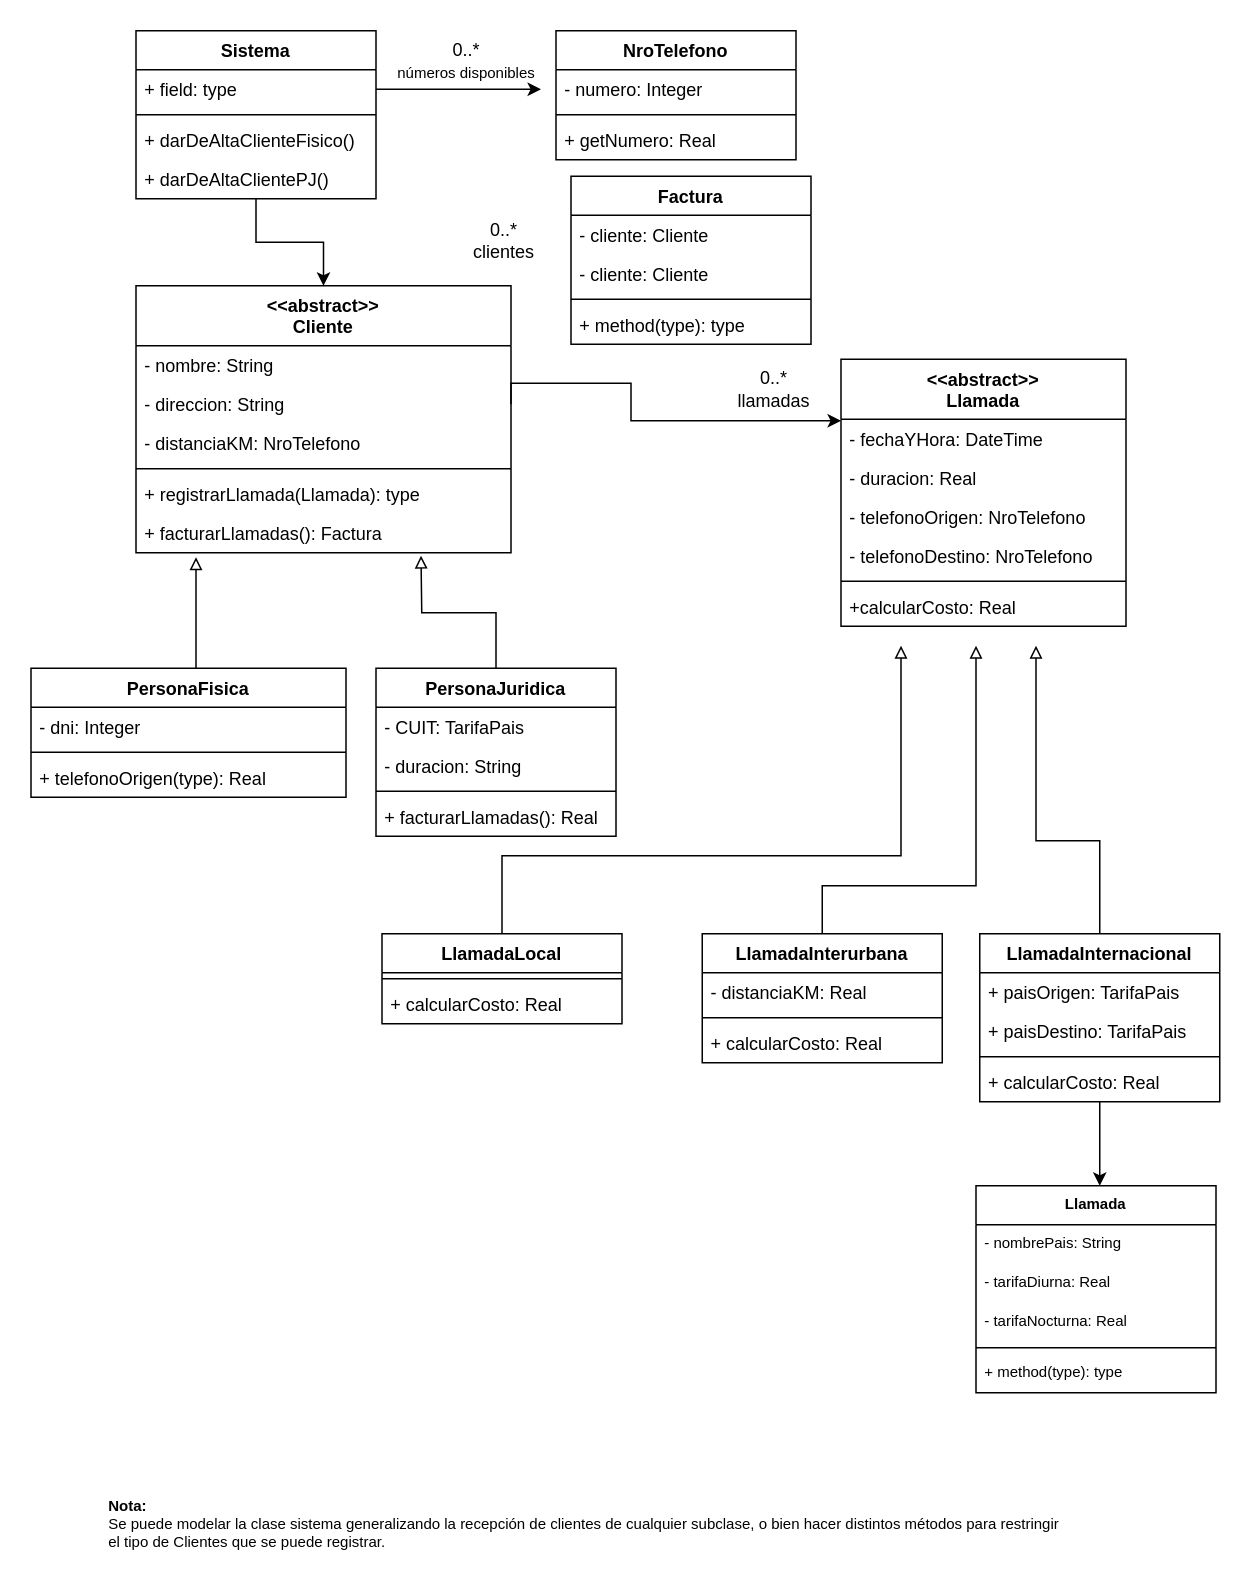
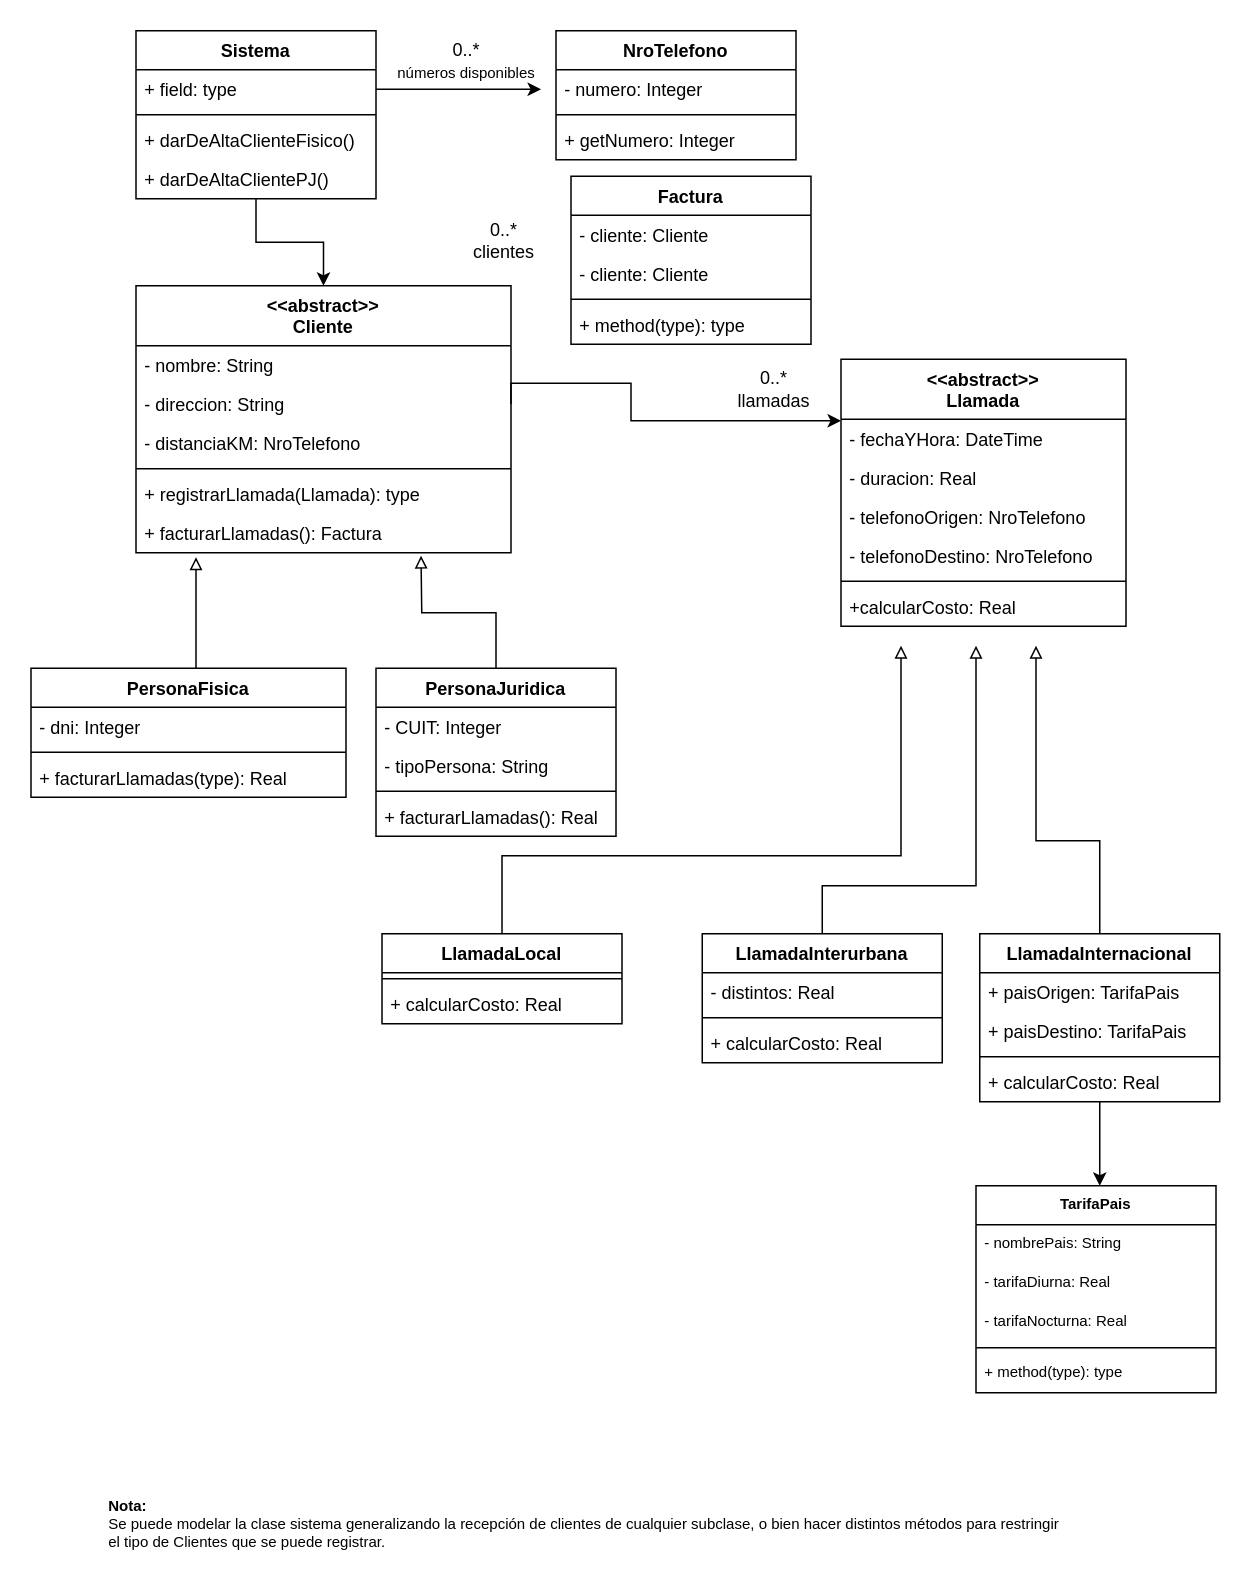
(640, 141) -> (658, 141)
(463, 728) -> (453, 728)
(463, 767) -> (478, 767)
(166, 779) -> (179, 779)
(792, 993) -> (782, 993)
(1095, 1204) -> (1095, 1204)
